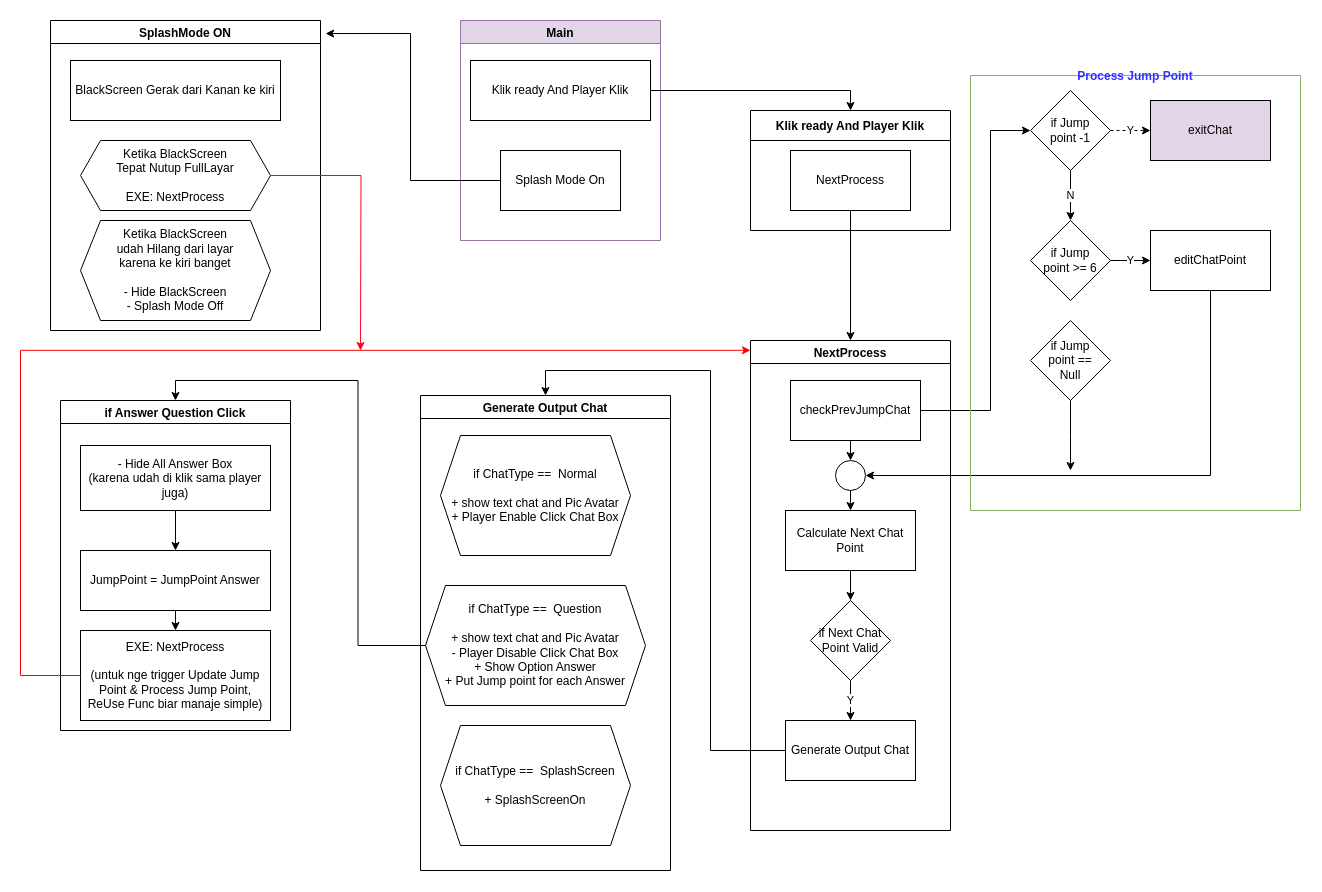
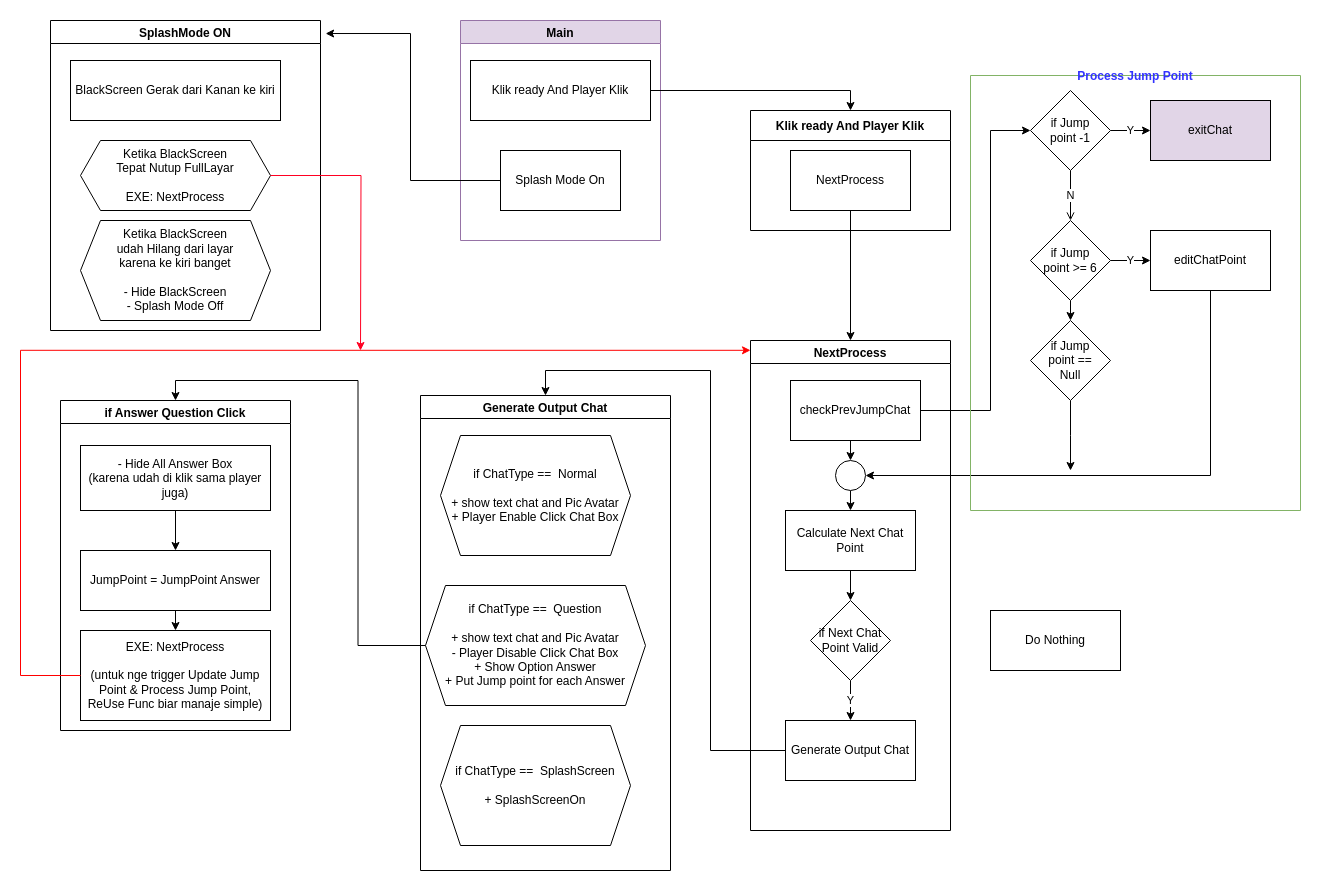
(1127, 131) -> (1127, 131)
(1071, 212) -> (1071, 214)
none -> (1071, 307)
none -> (1056, 641)
